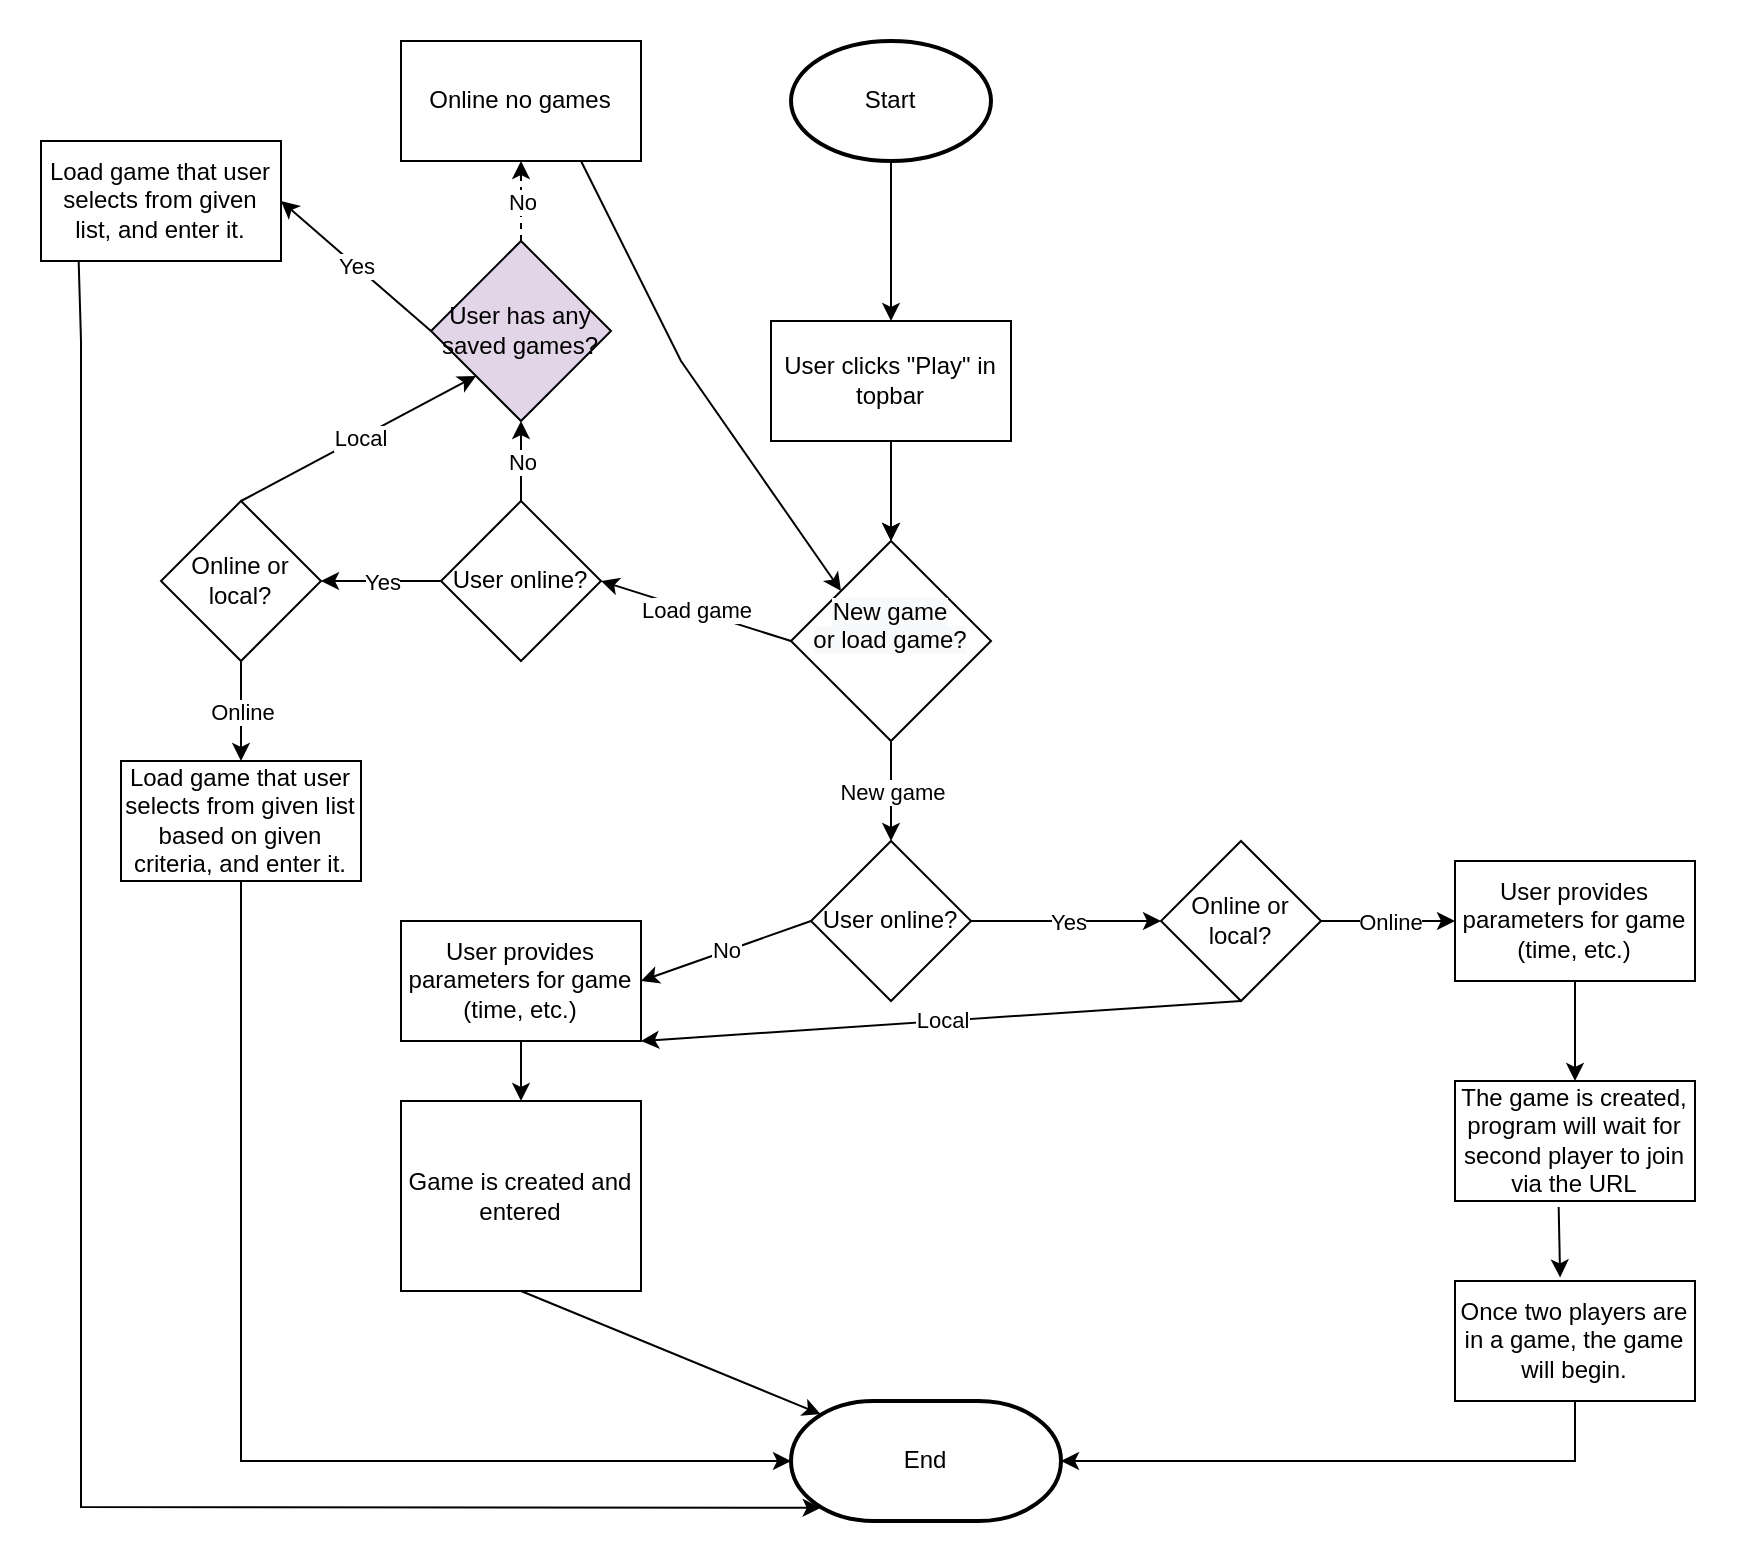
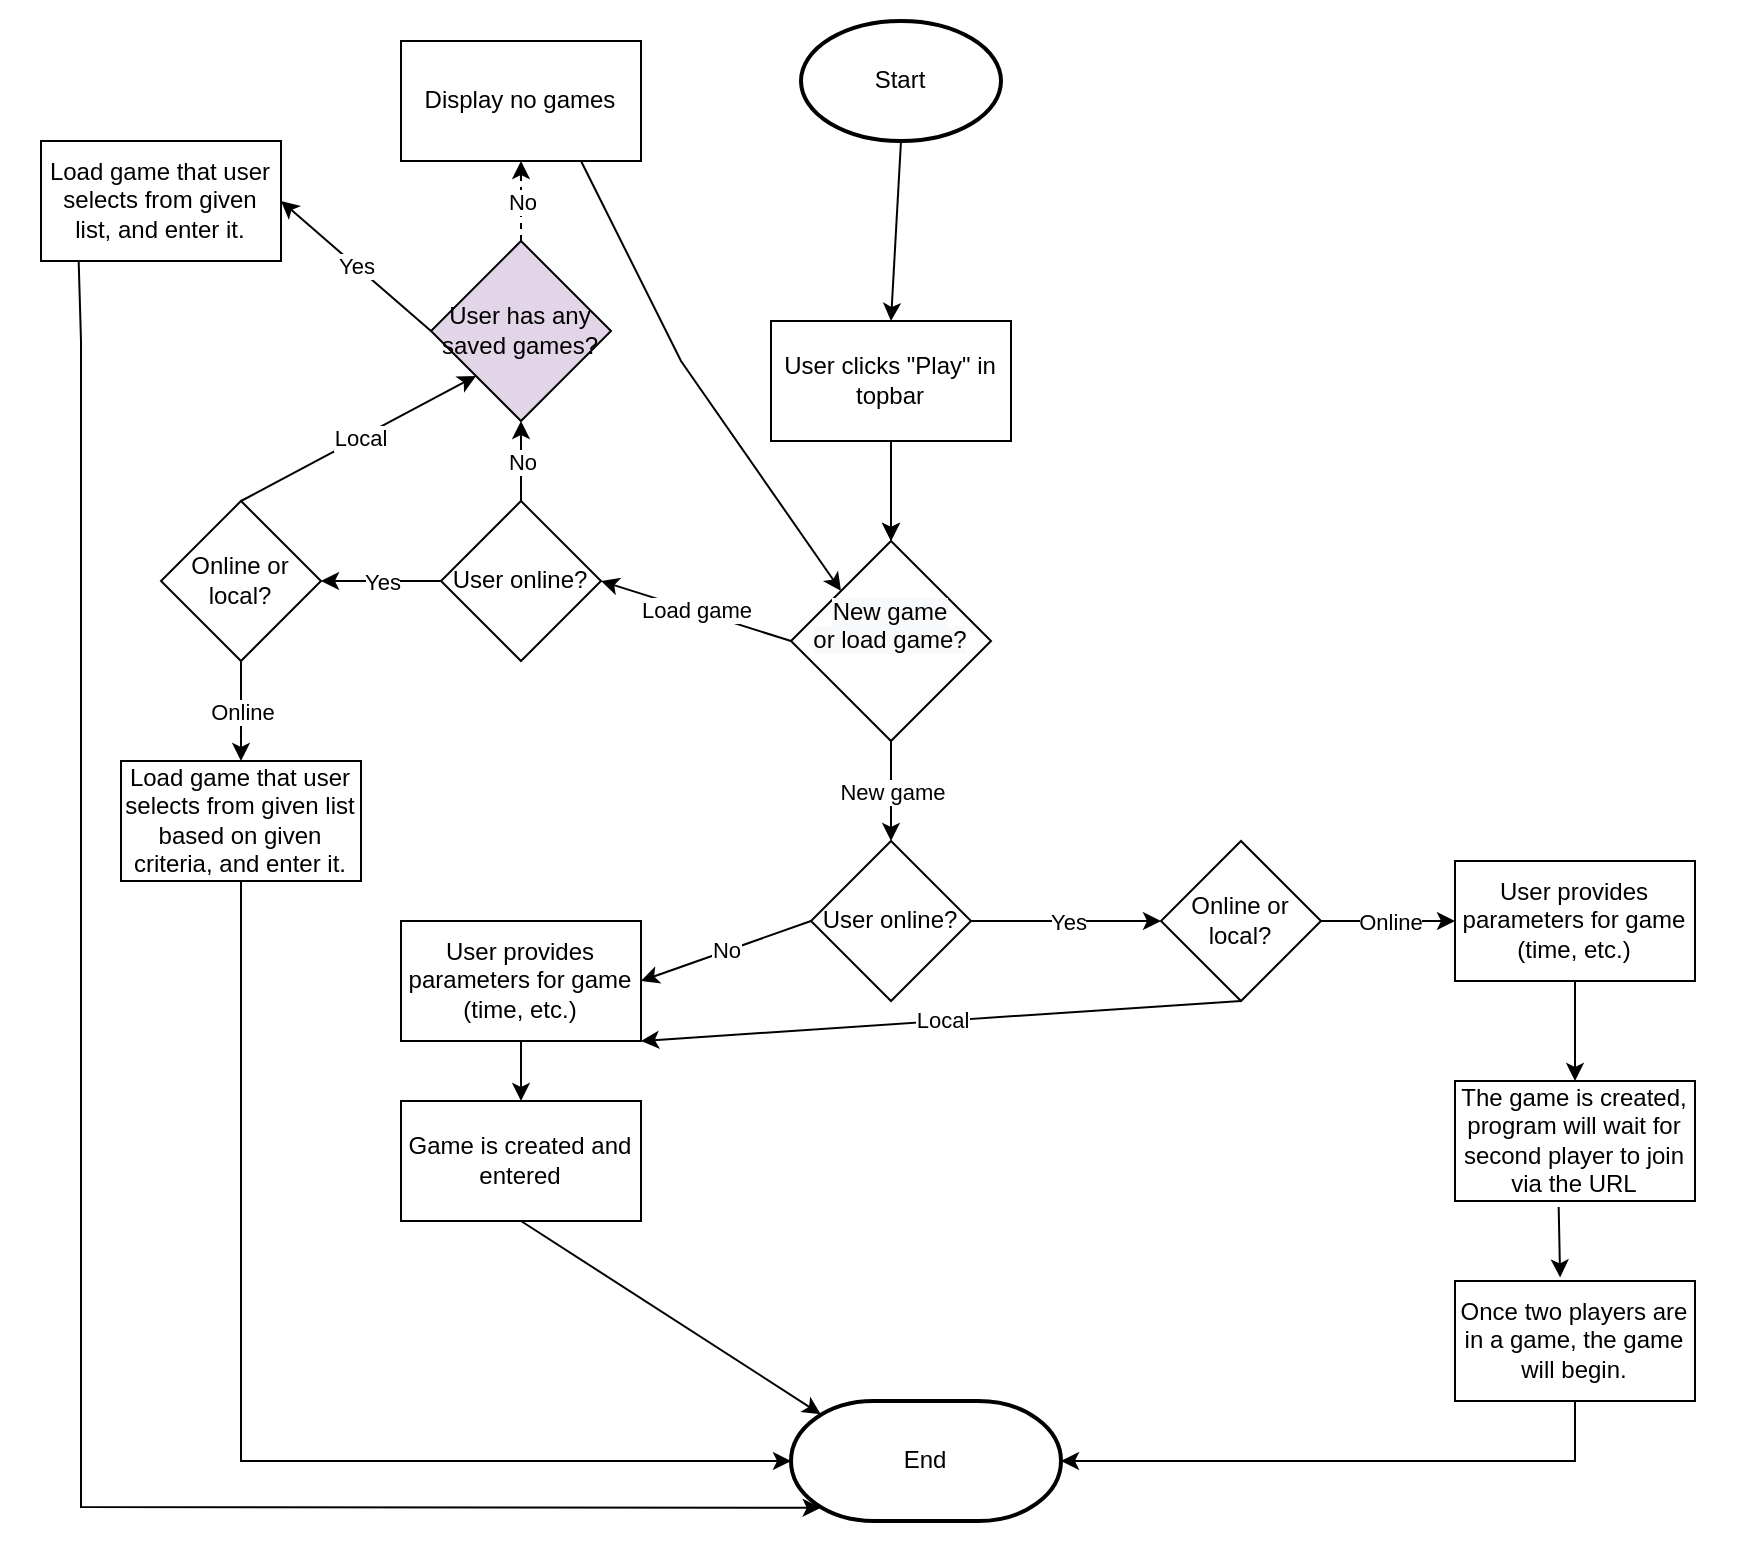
(521, 101) -> (521, 101)
(891, 101) -> (901, 81)
(521, 1196) -> (521, 1161)
